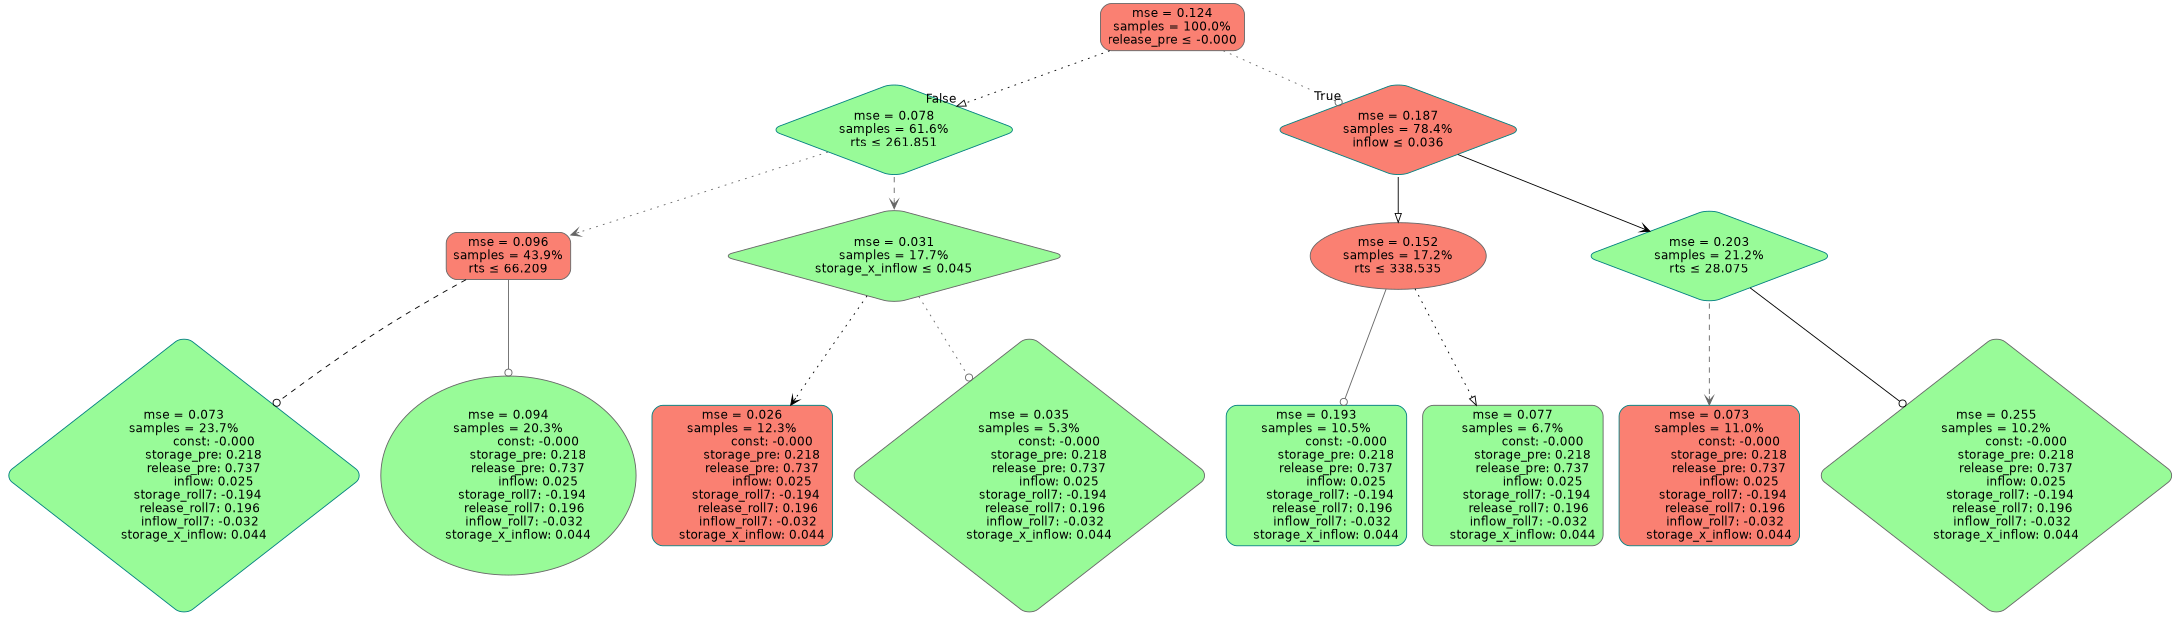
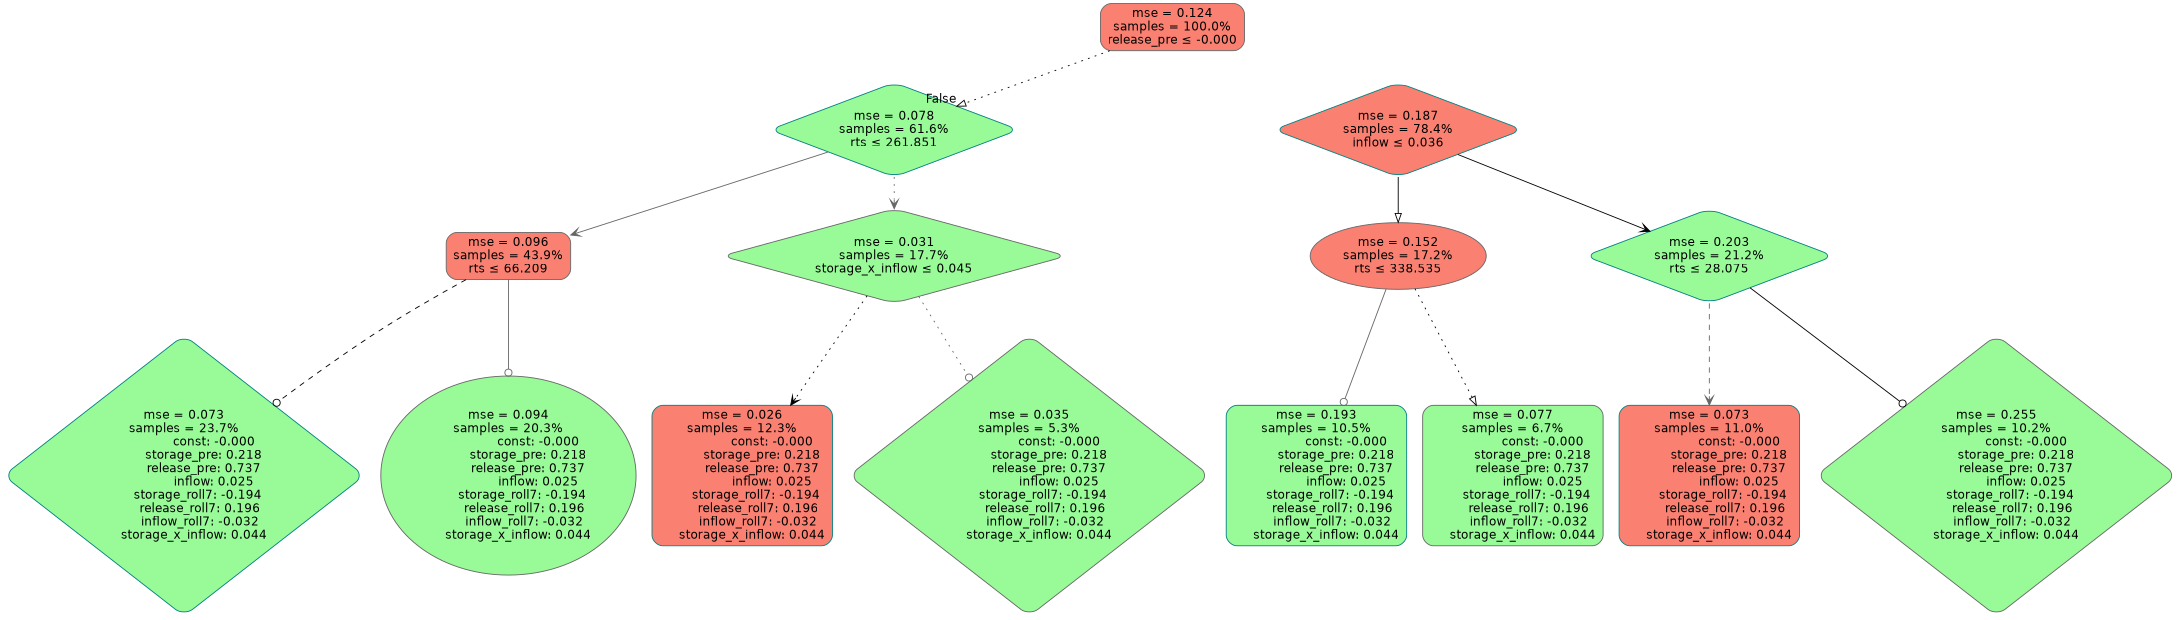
(1279, 76) -> none
(894, 188) -> (894, 188)
(704, 192) -> (704, 192)
